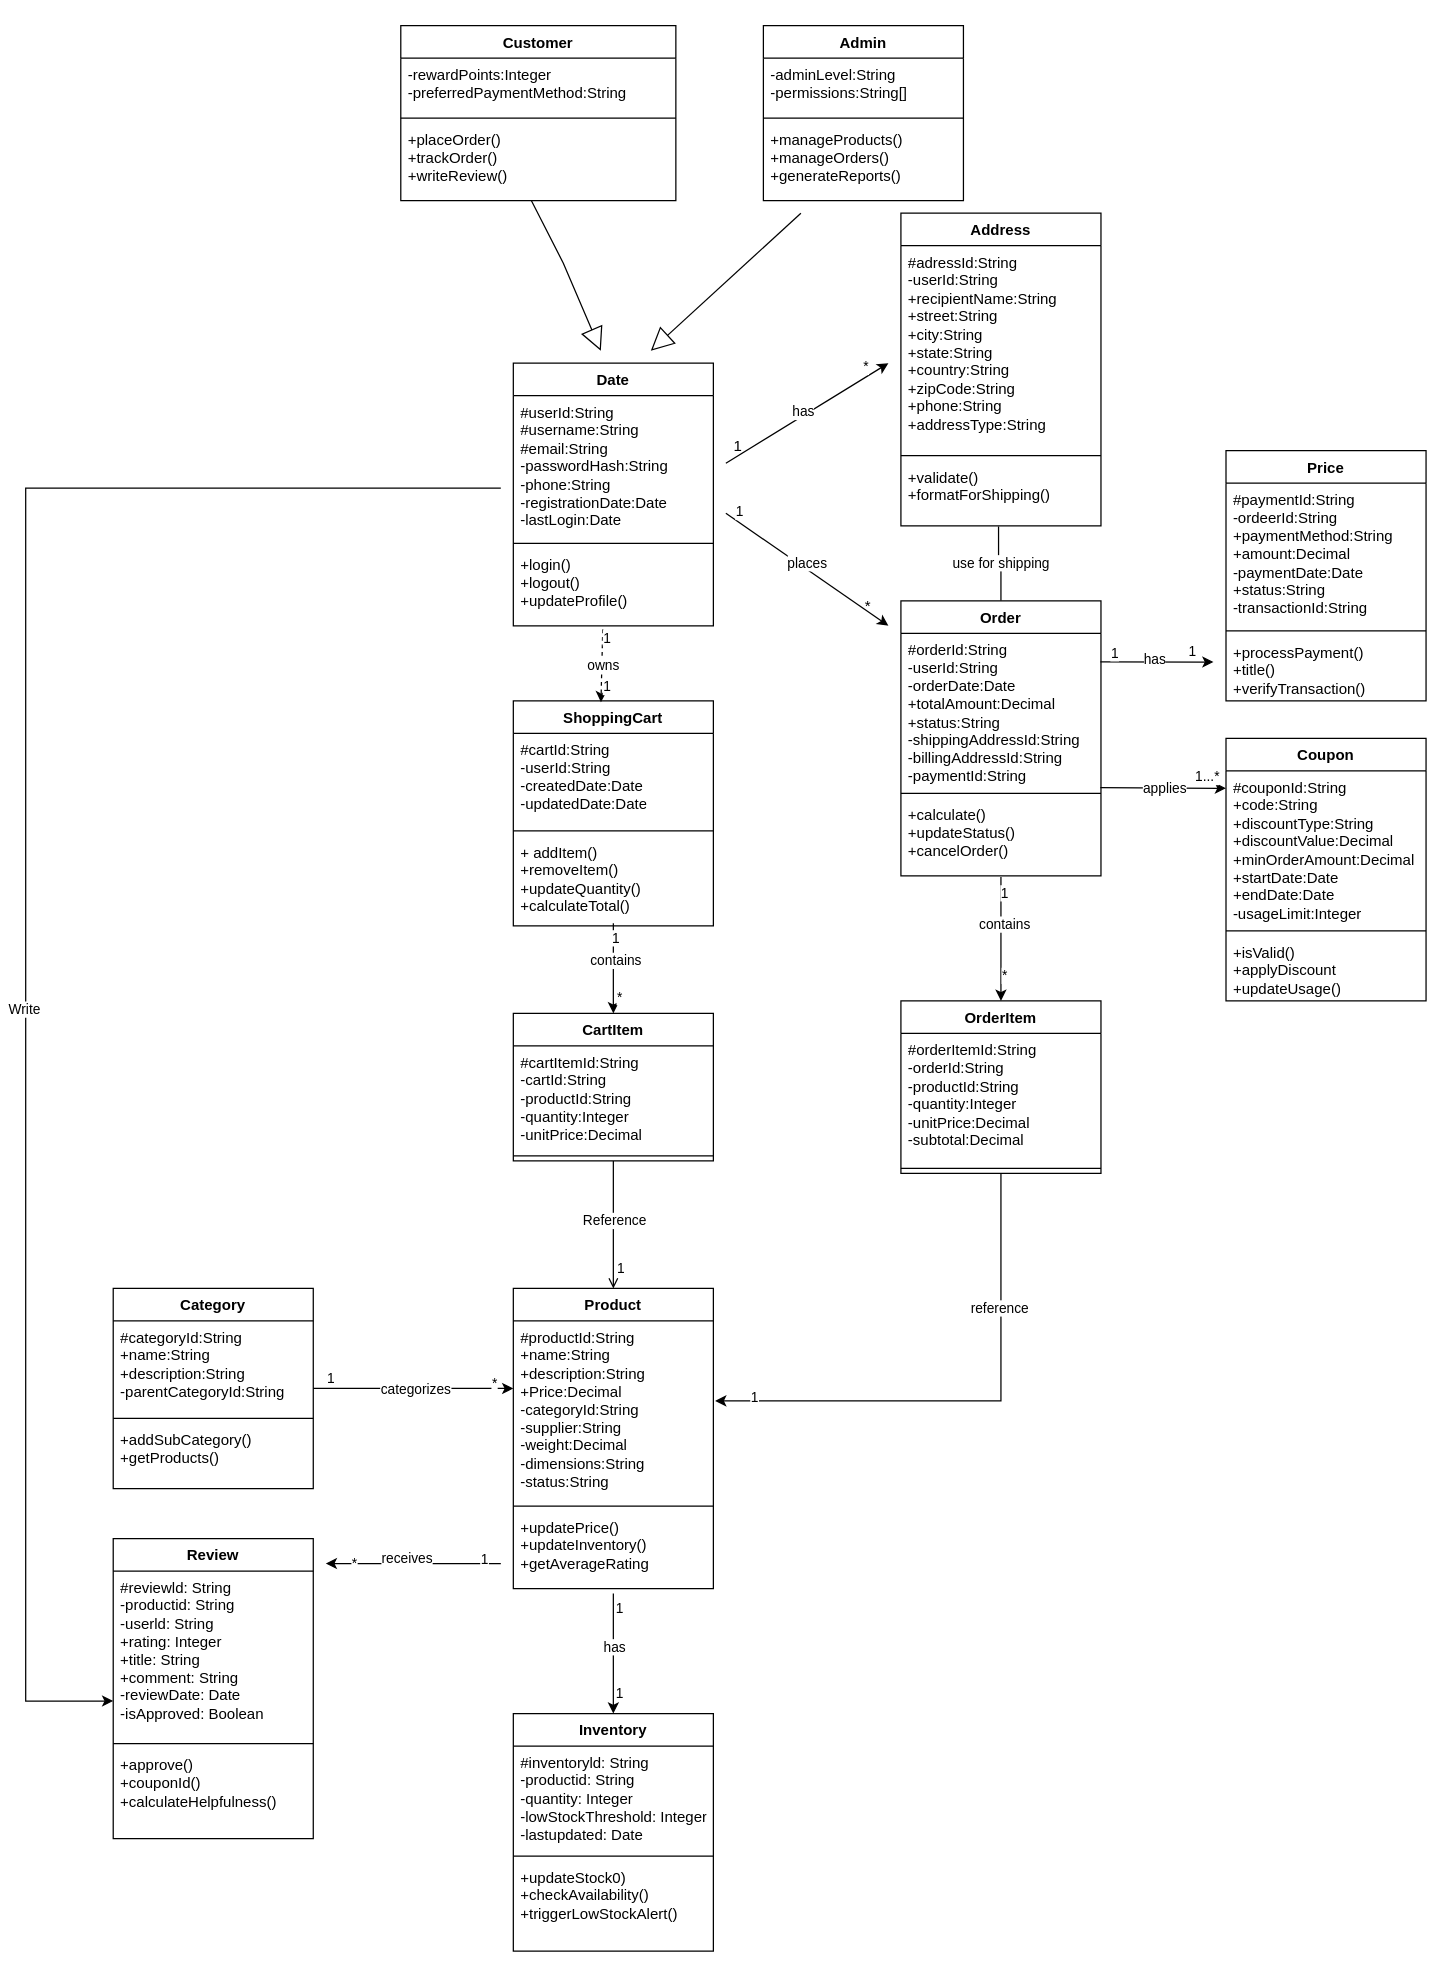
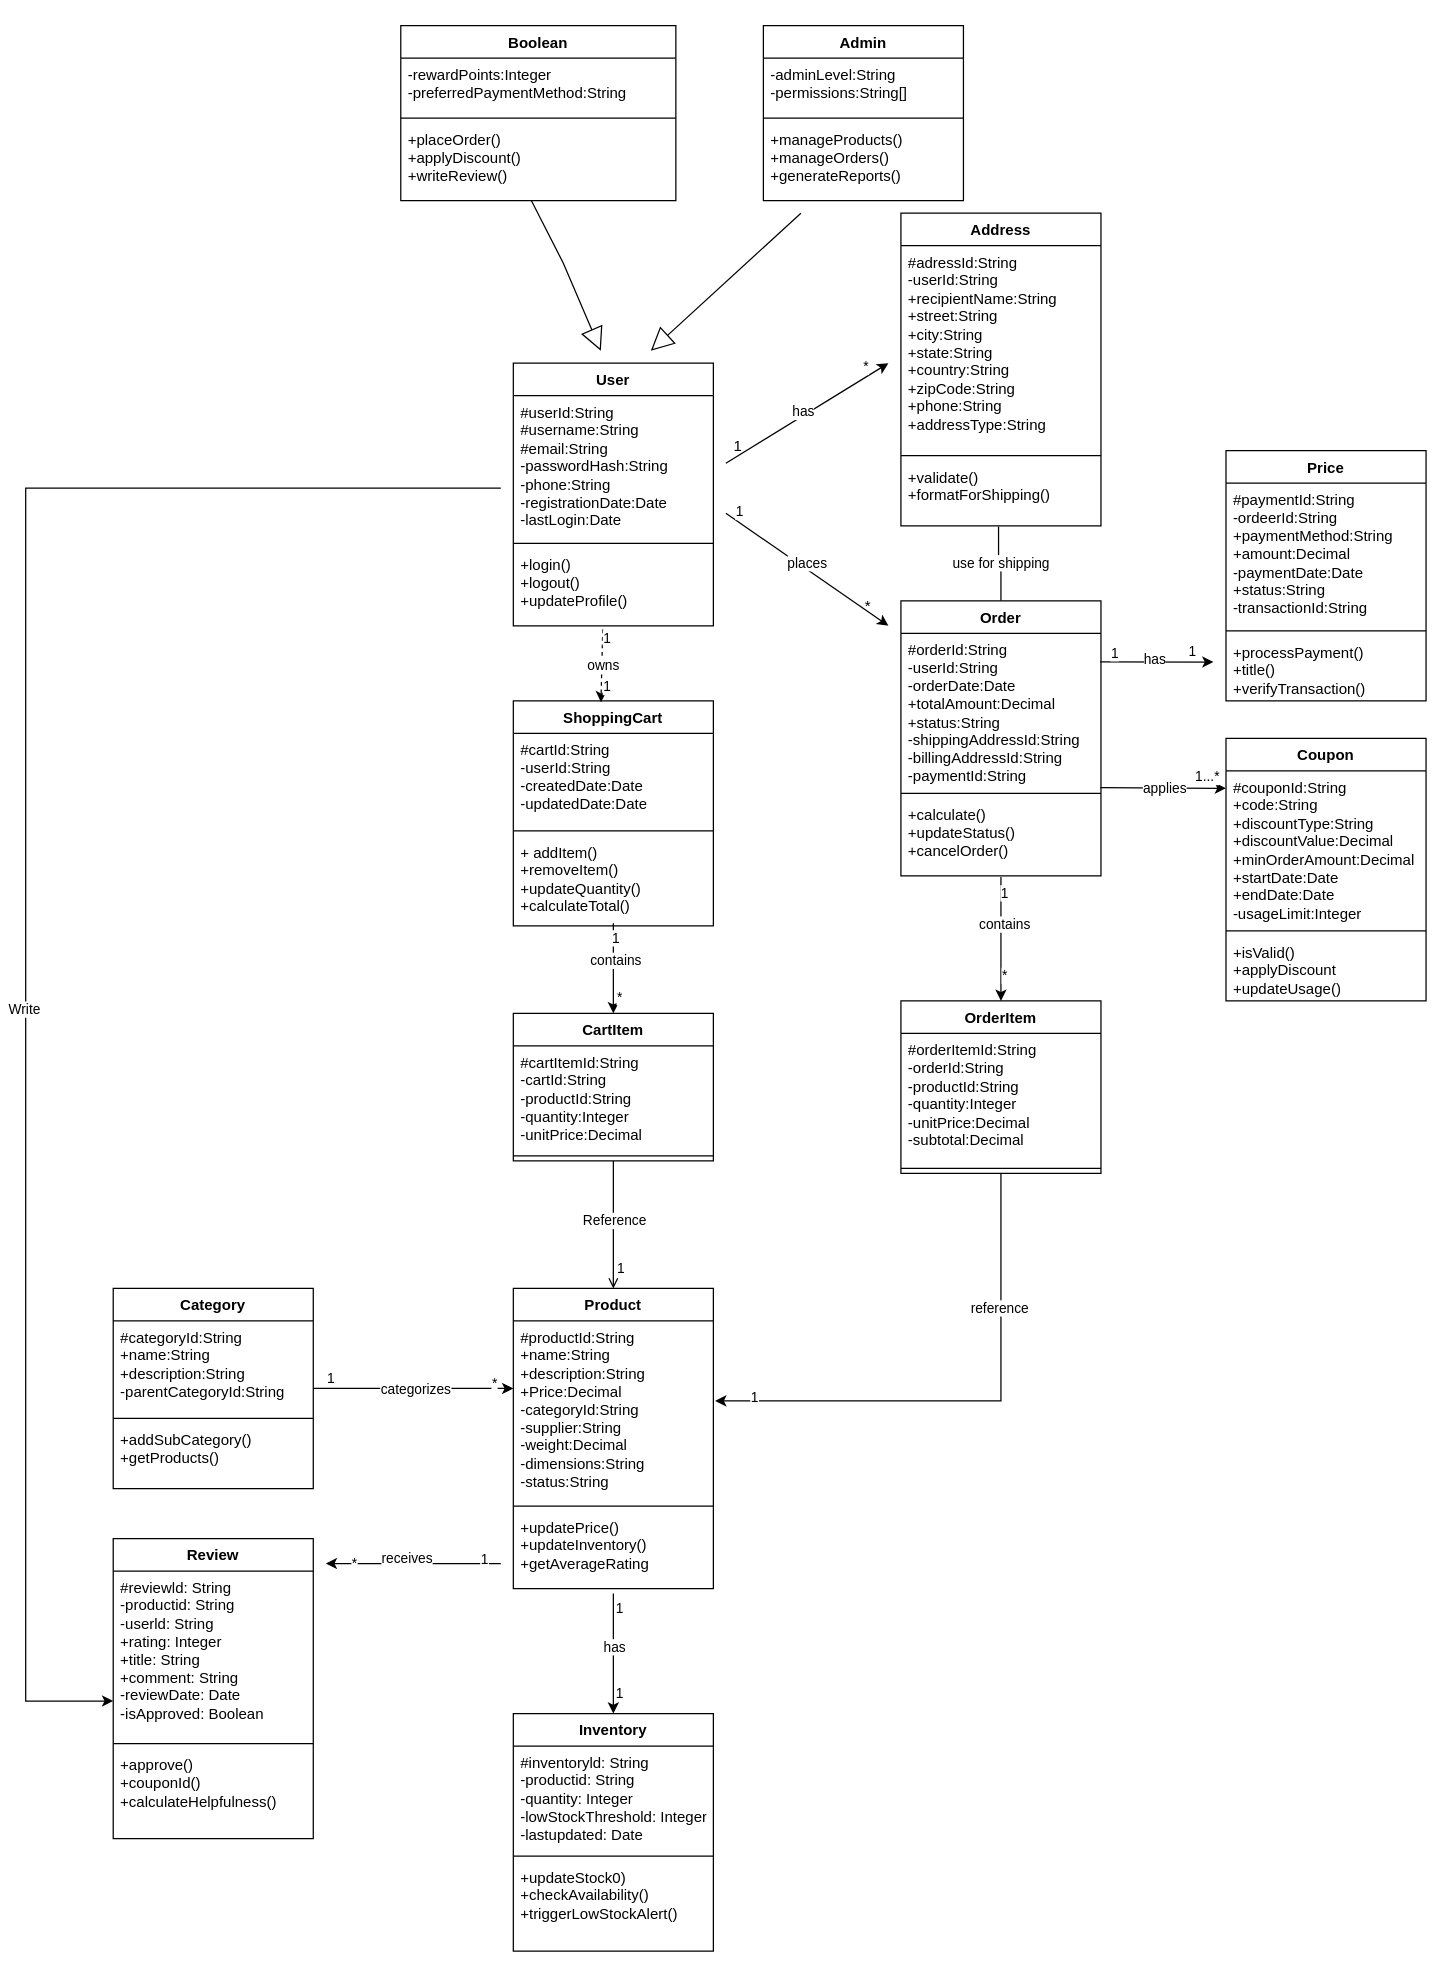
(538, 43) -> (538, 43)
(463, 159) -> (471, 159)
(613, 381) -> (613, 381)
